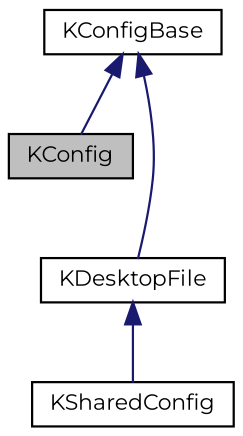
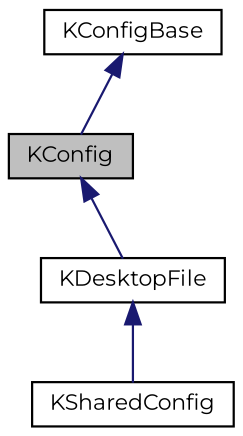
(154, 168) -> (107, 228)
